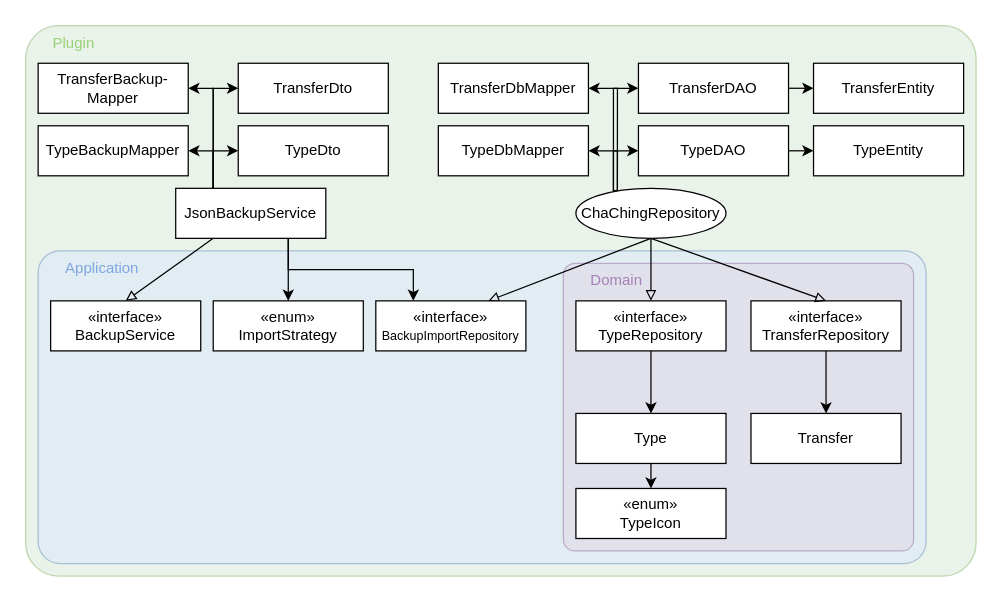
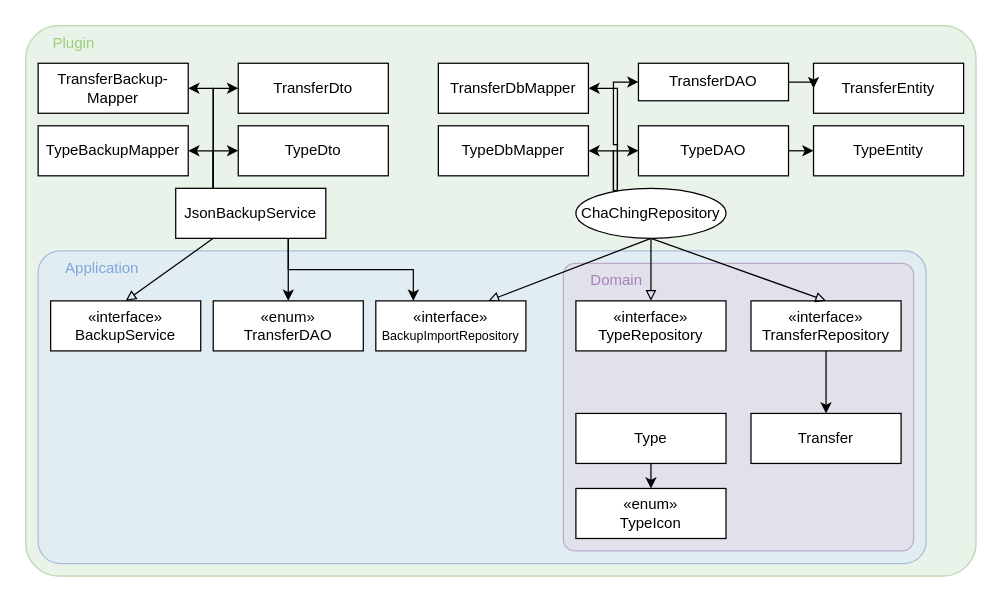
(713, 88) -> (713, 82)
(288, 326) -> (288, 326)
(651, 378) -> none
